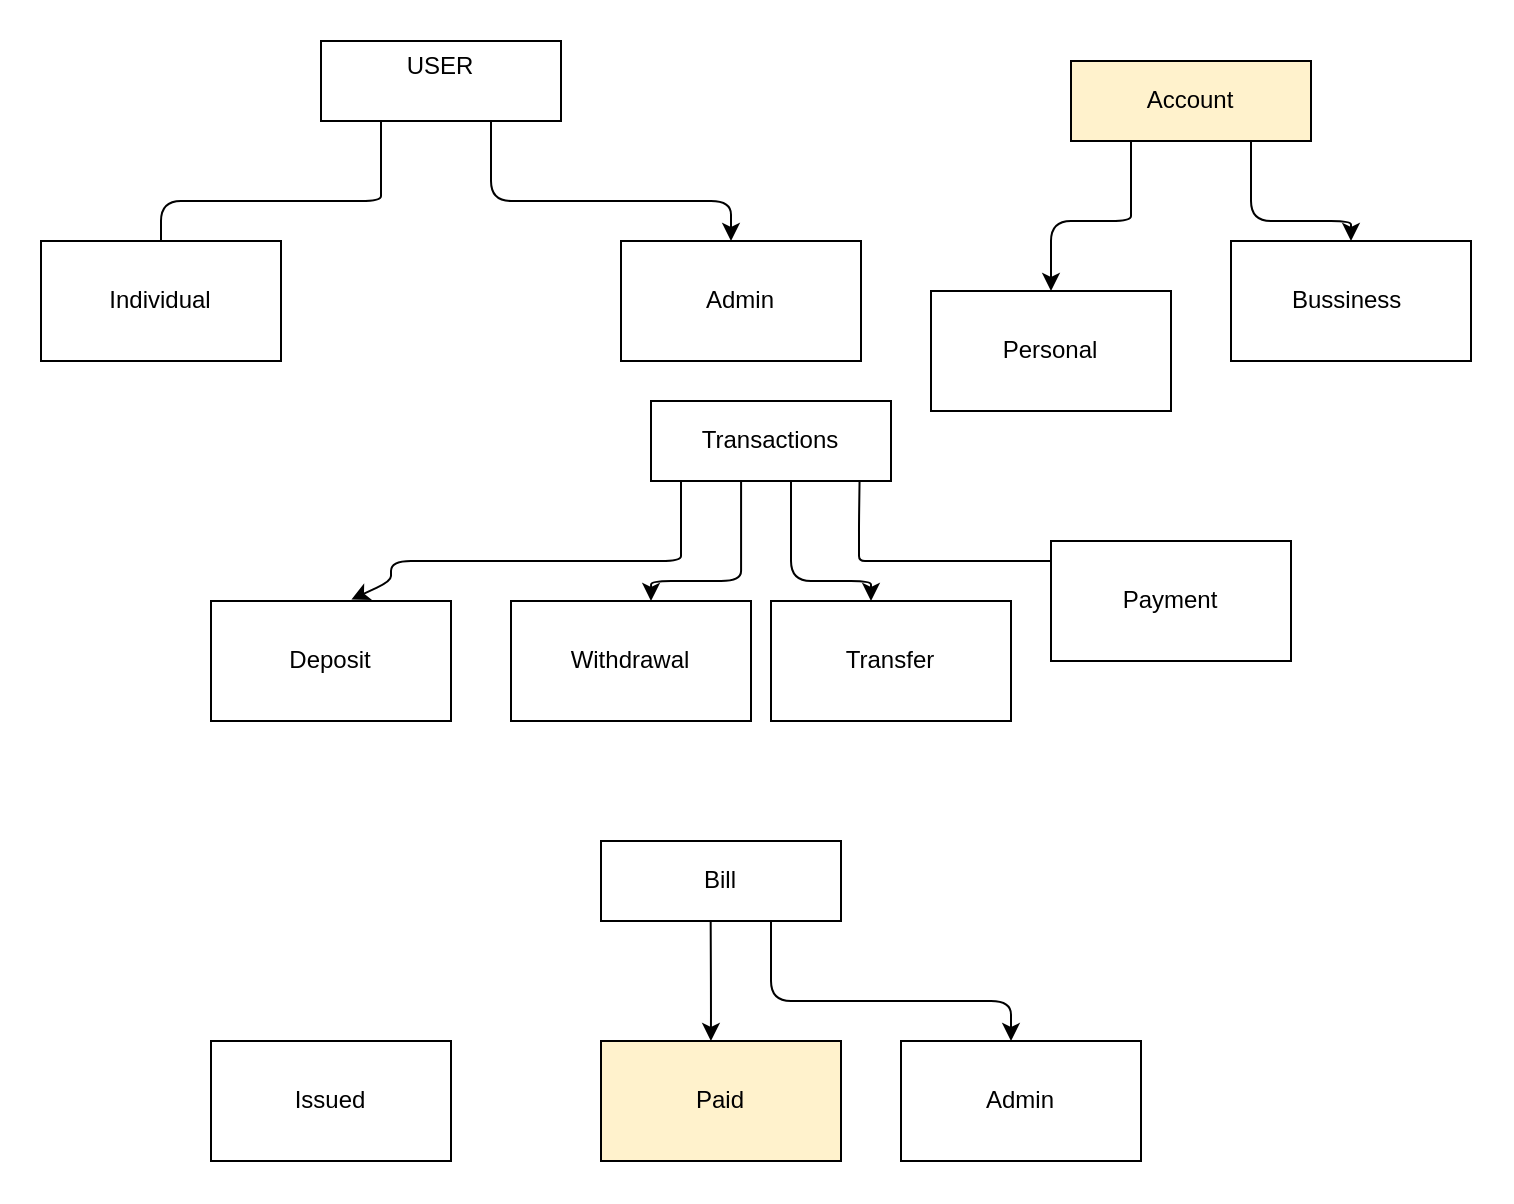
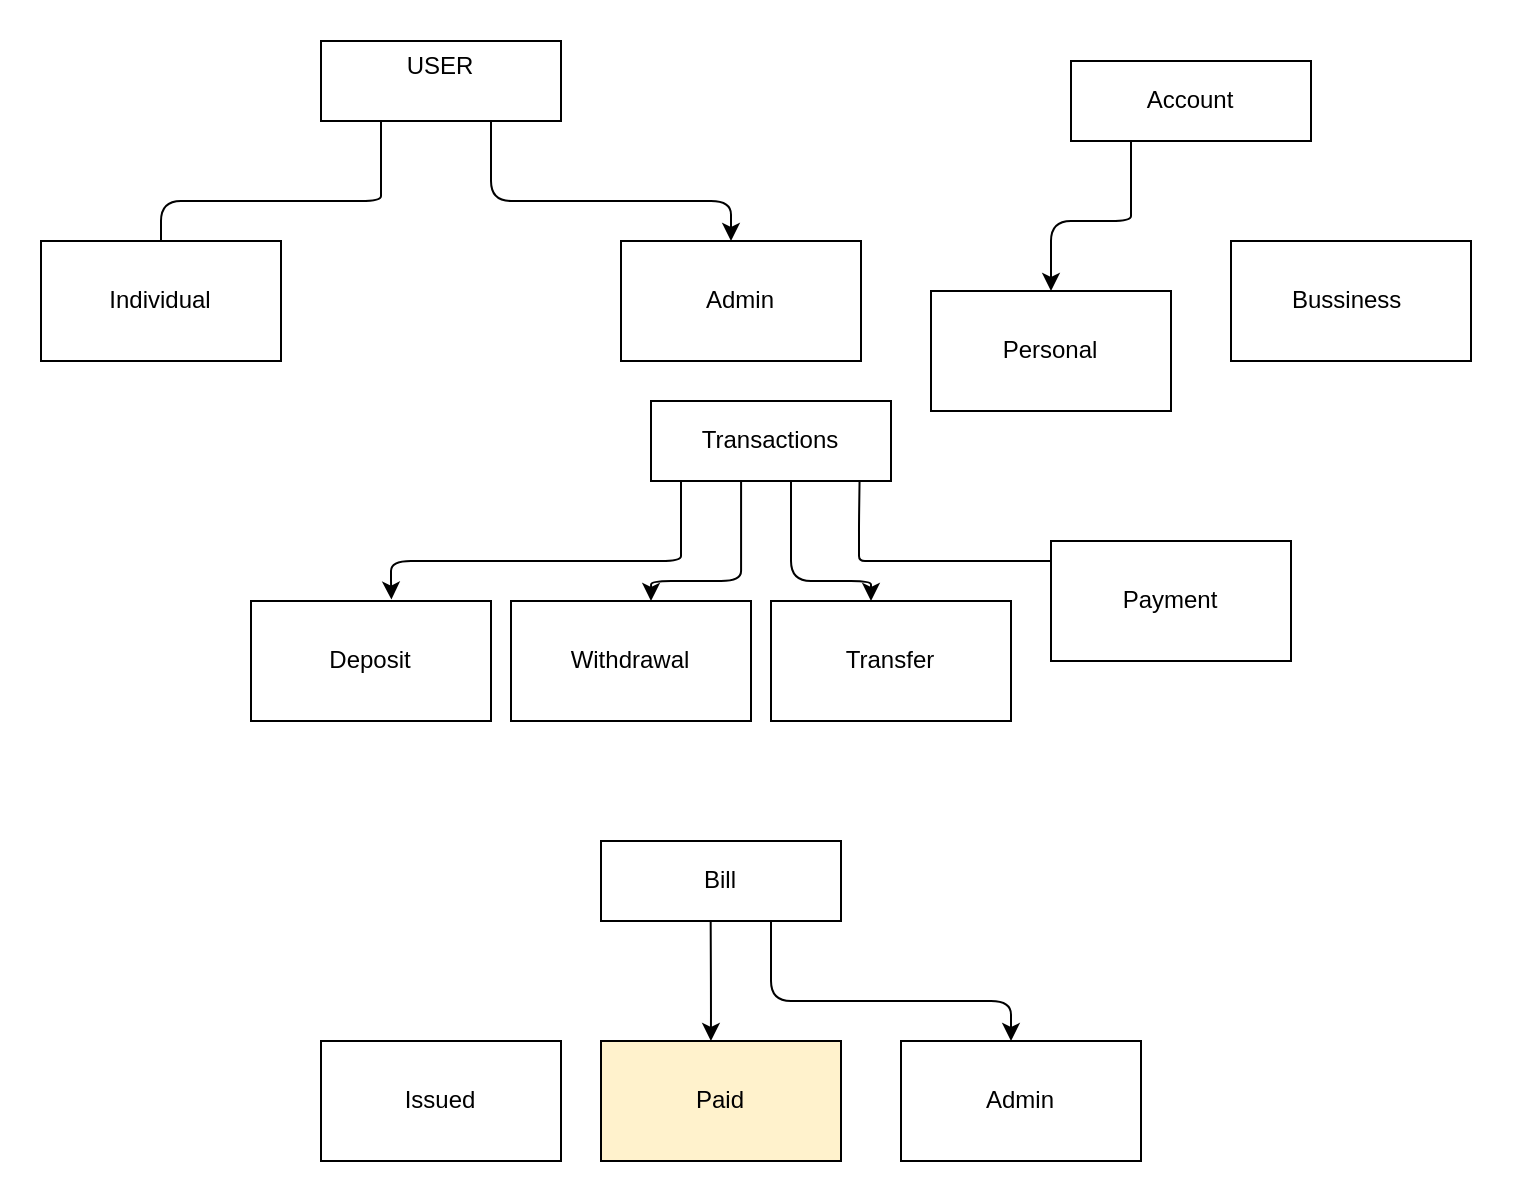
(1191, 101) -> (1191, 101)
(1267, 221) -> none
(331, 661) -> (371, 661)
(331, 1101) -> (441, 1101)
